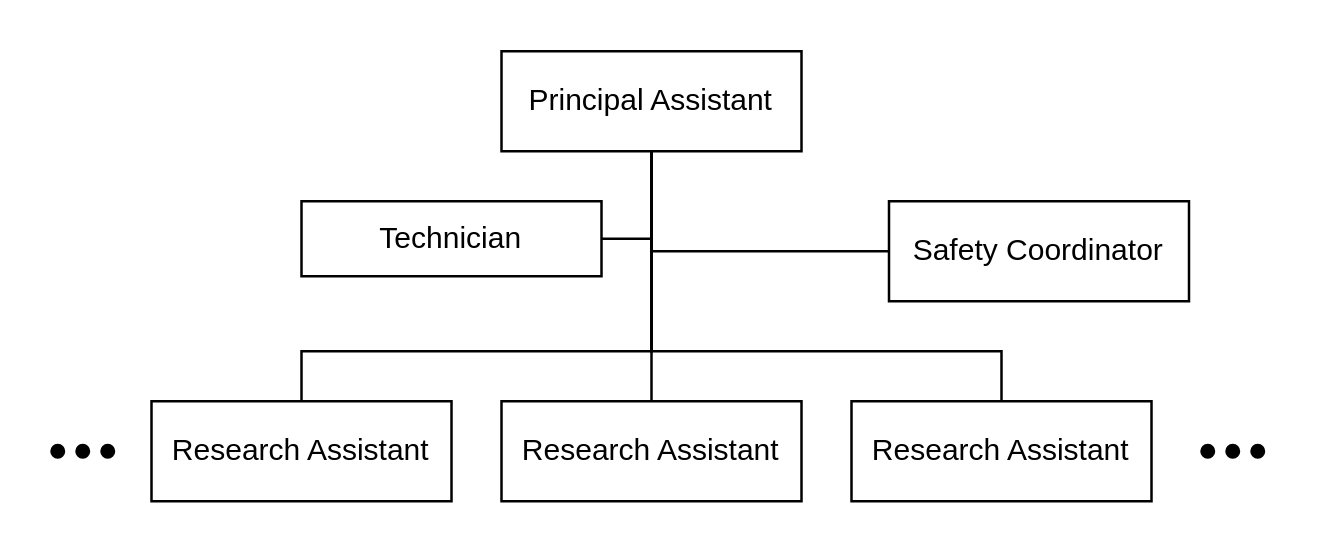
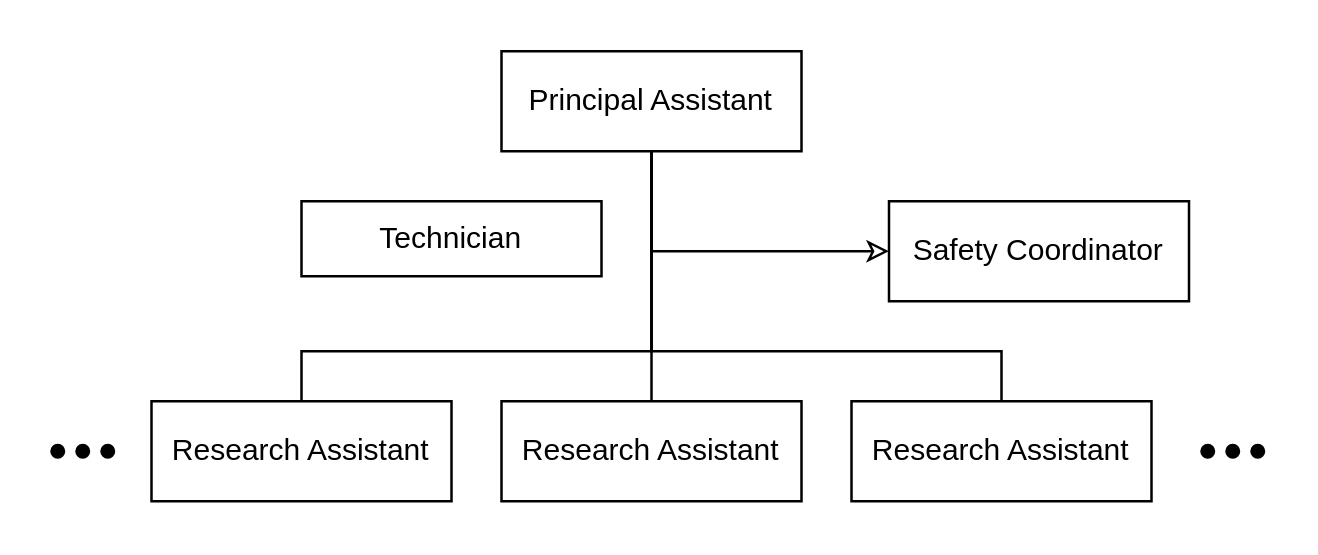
(624, 239) -> none
(877, 251) -> (871, 251)
